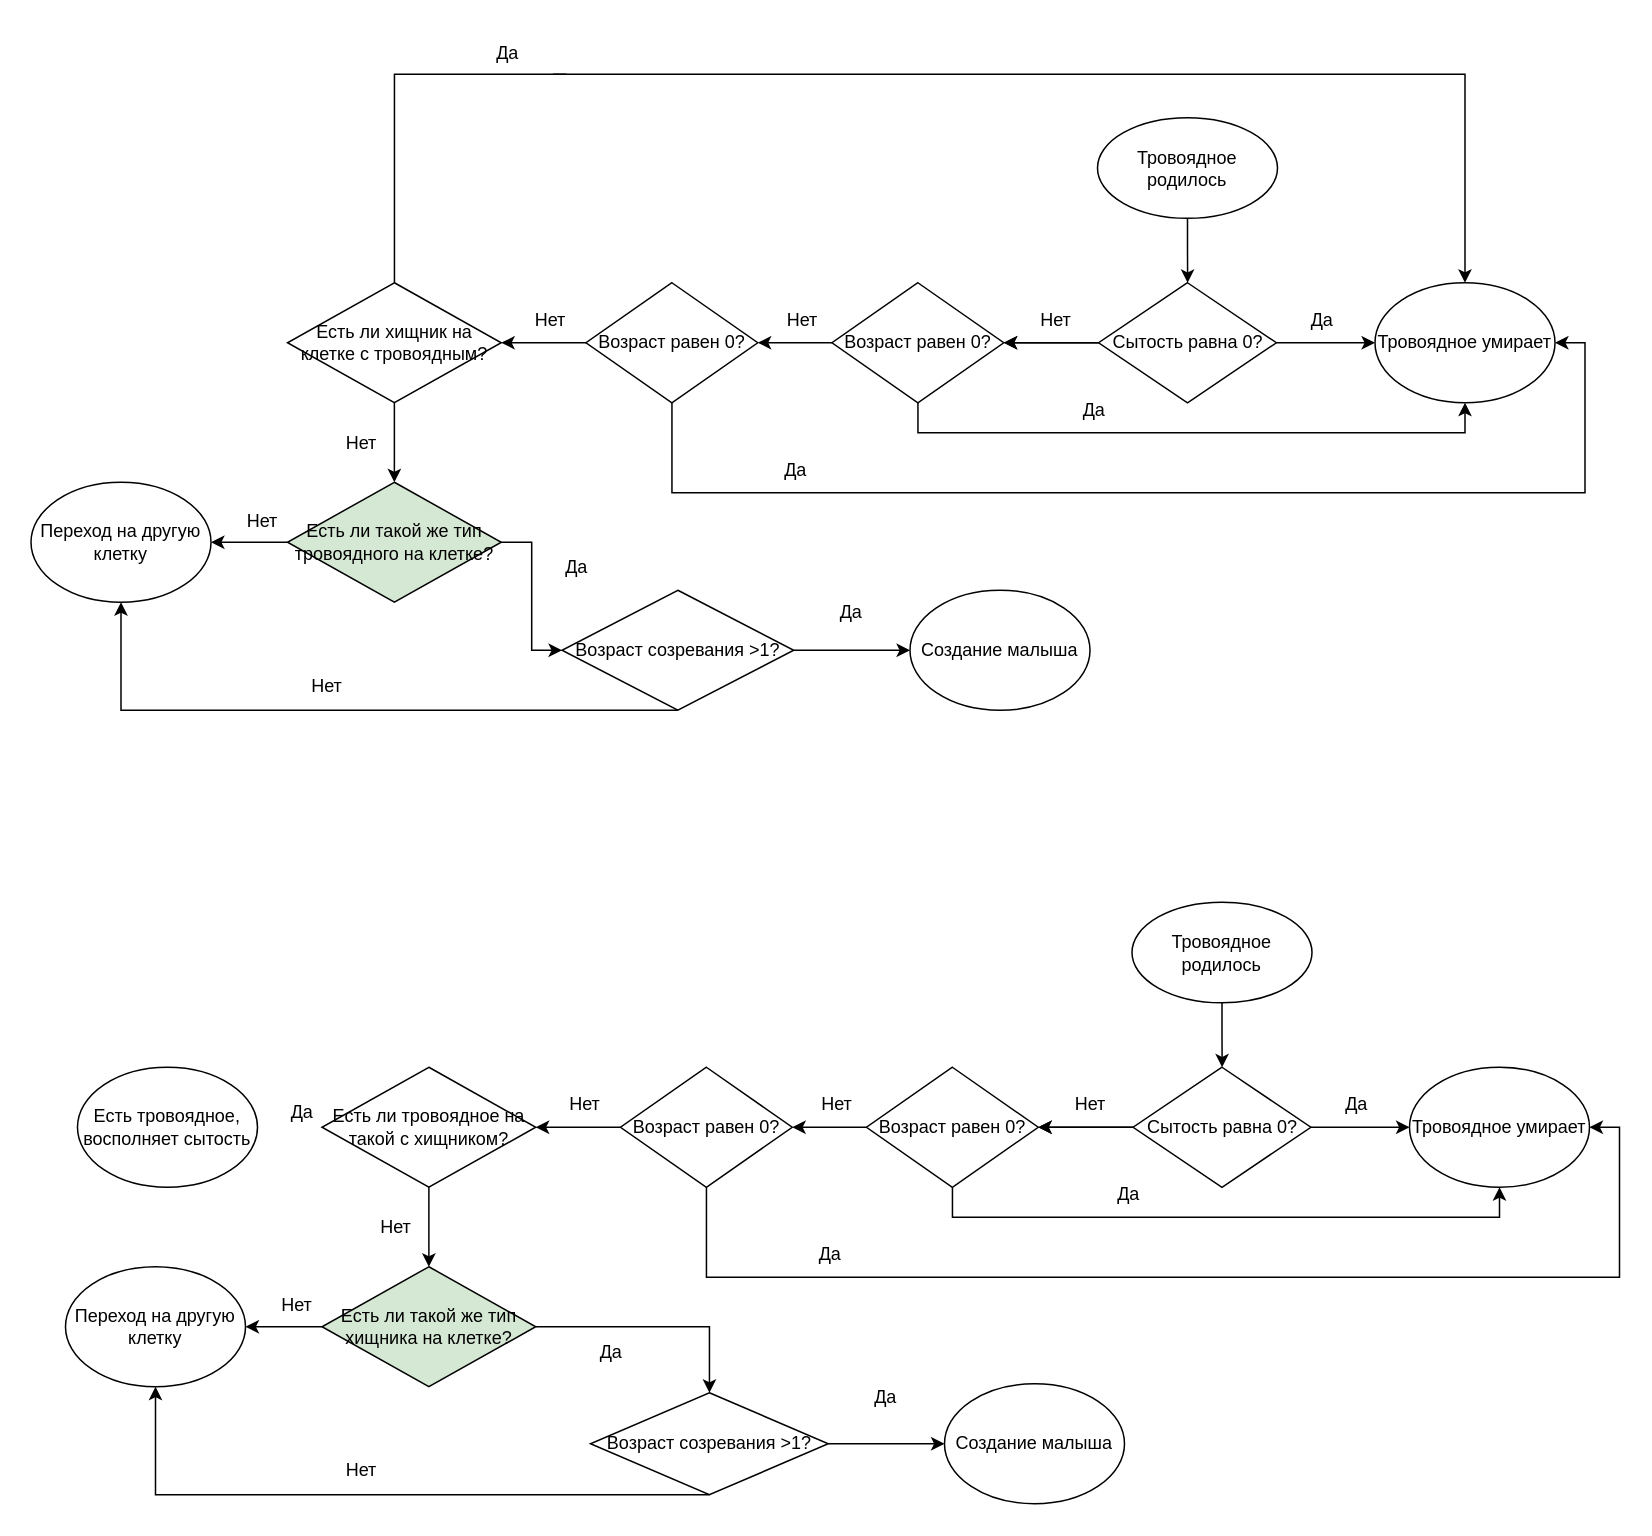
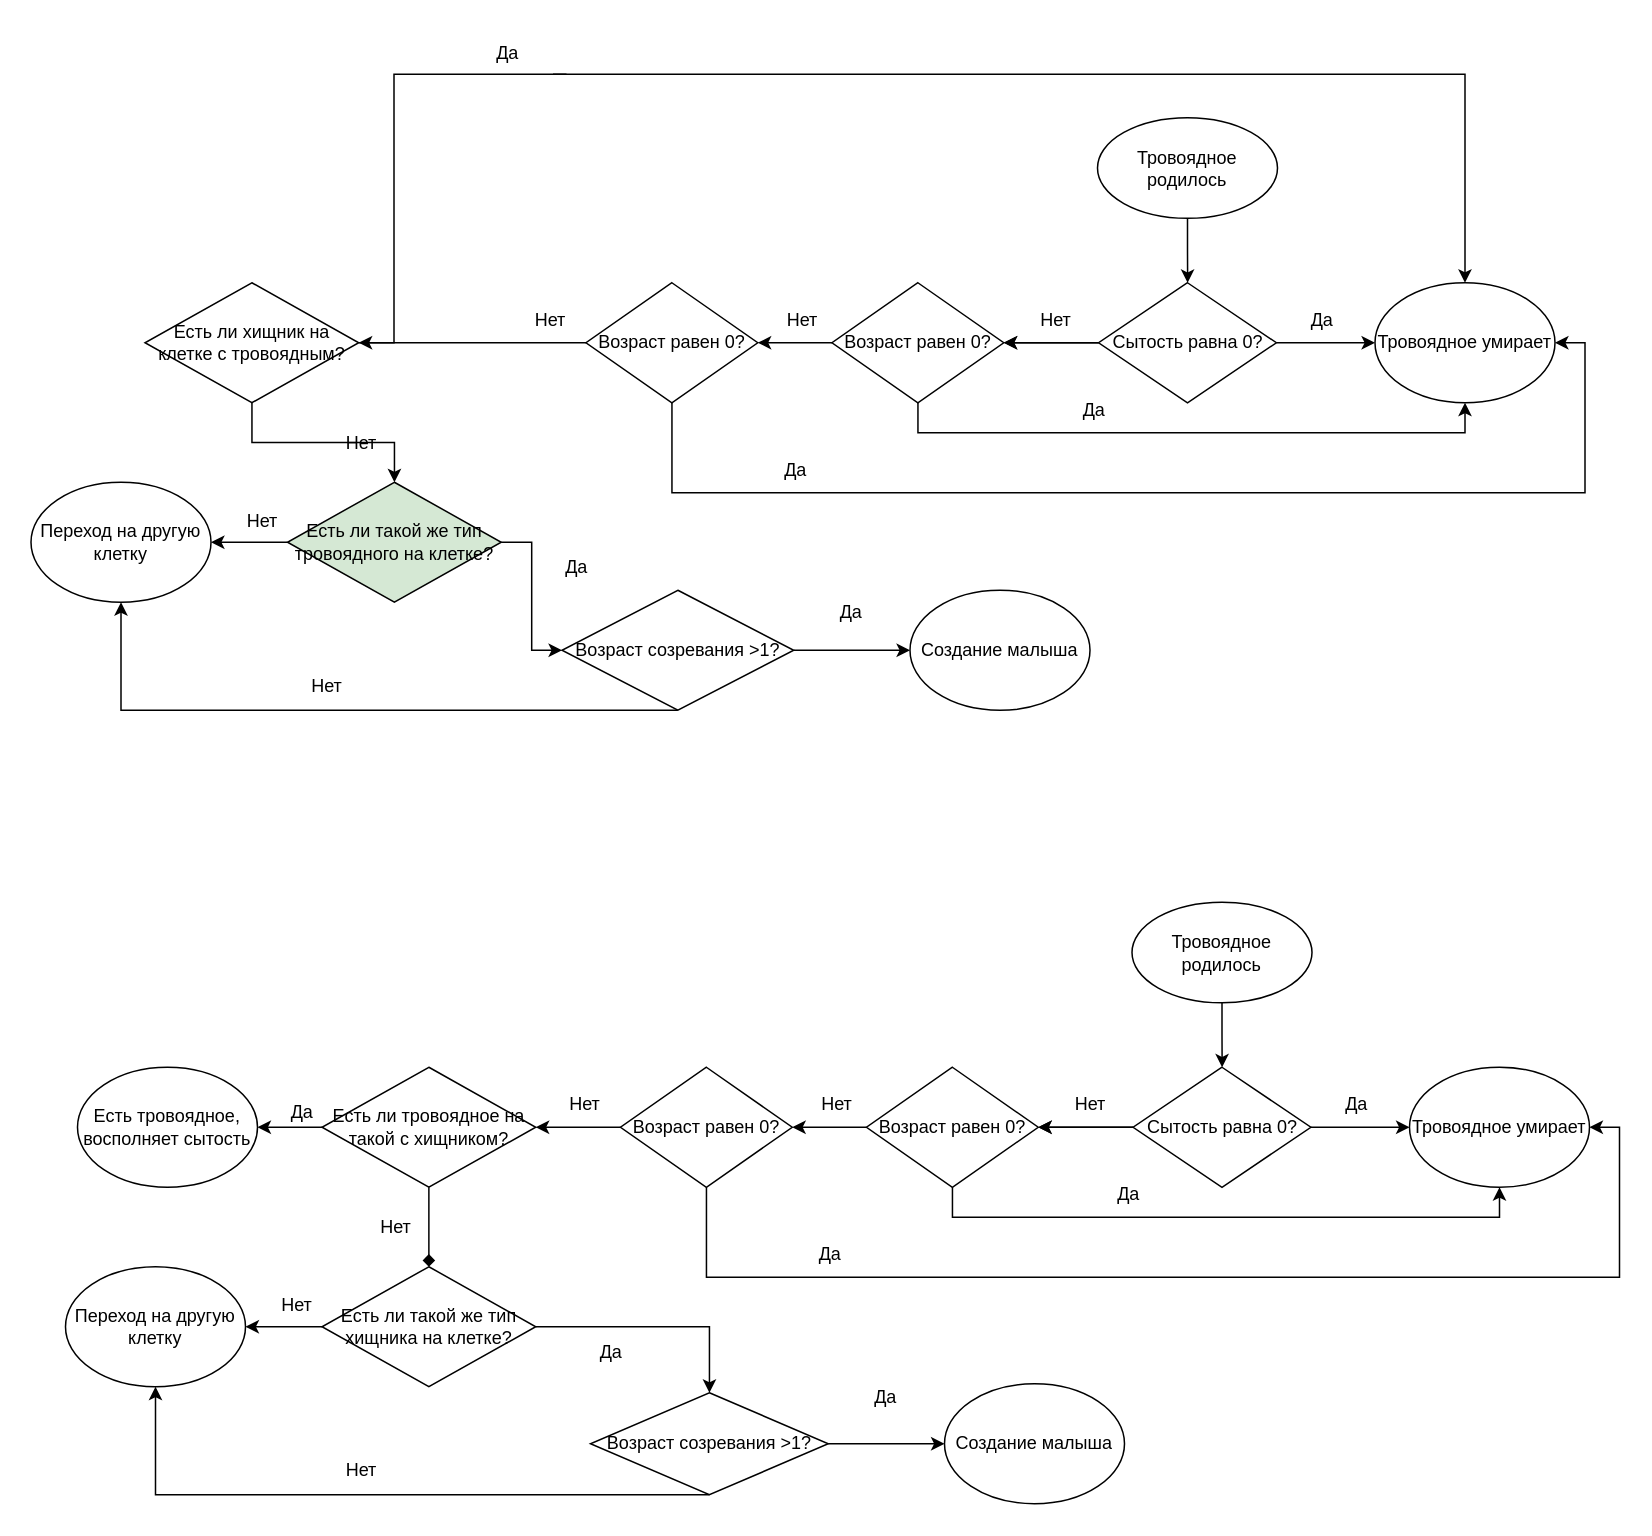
(394, 343) -> (252, 343)
none -> (294, 1127)
(429, 1255) -> (429, 1254)
(429, 1327) -> (429, 1327)
